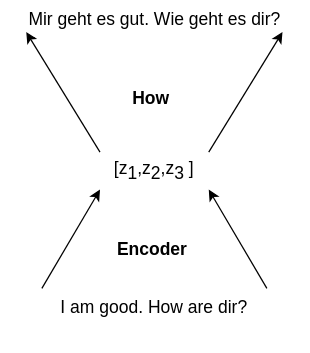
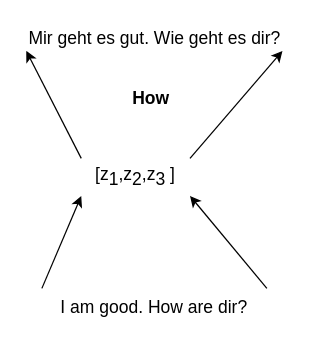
(154, 19) -> (154, 38)
(154, 171) -> (136, 177)
(152, 249) -> none
